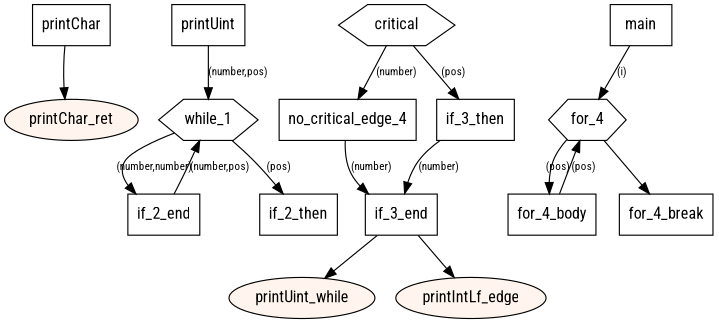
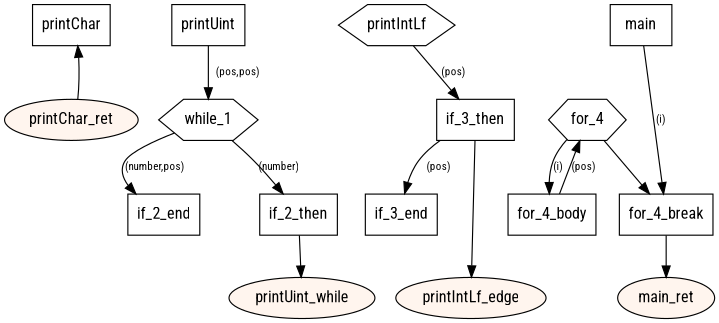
(397, 25) -> (397, 25)
(64, 67) -> (79, 78)
(617, 67) -> (653, 114)
(238, 72) -> (238, 72)
(348, 120) -> none
(155, 167) -> (155, 167)
(279, 167) -> (279, 167)
(439, 167) -> (439, 167)
(558, 167) -> (558, 167)
(185, 173) -> none
(432, 252) -> (473, 203)
(355, 253) -> (300, 251)
none -> (666, 298)
